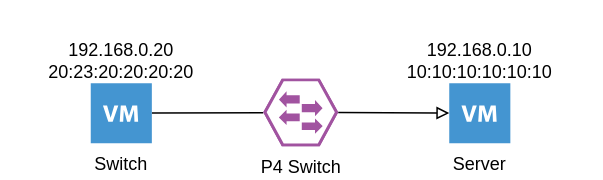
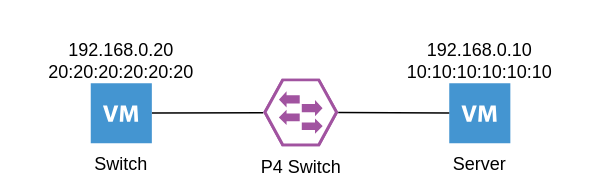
(122, 61) -> (122, 61)
(435, 113) -> (440, 113)
